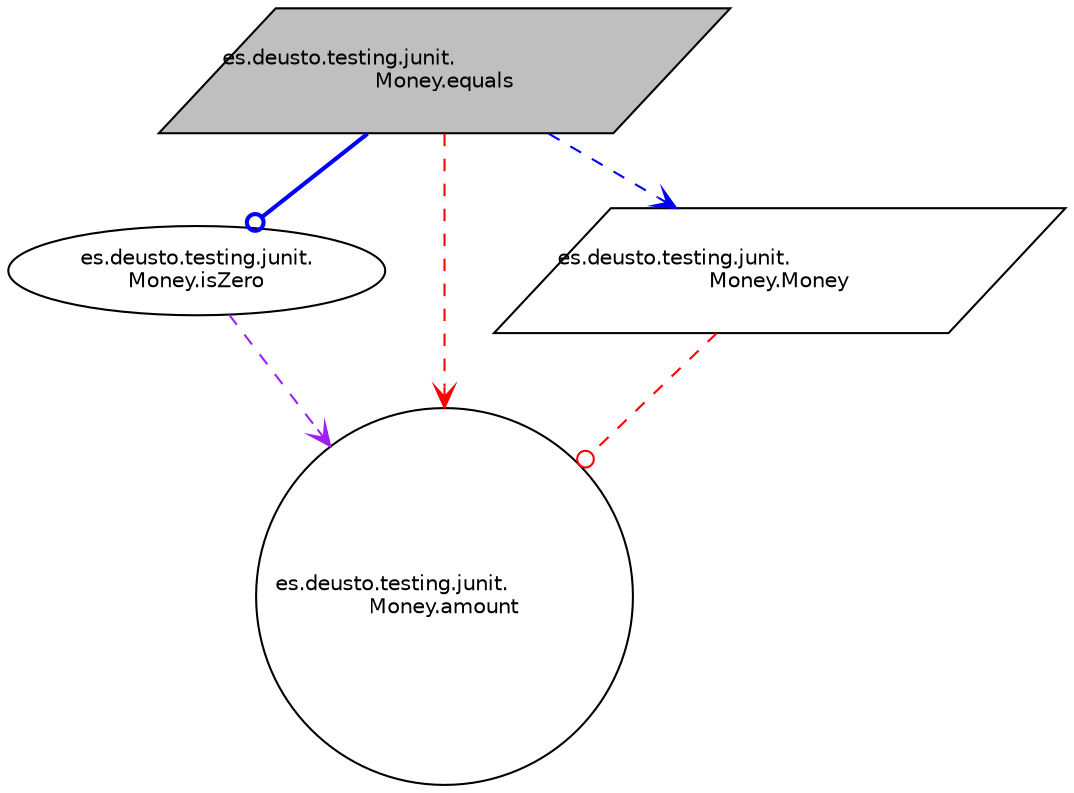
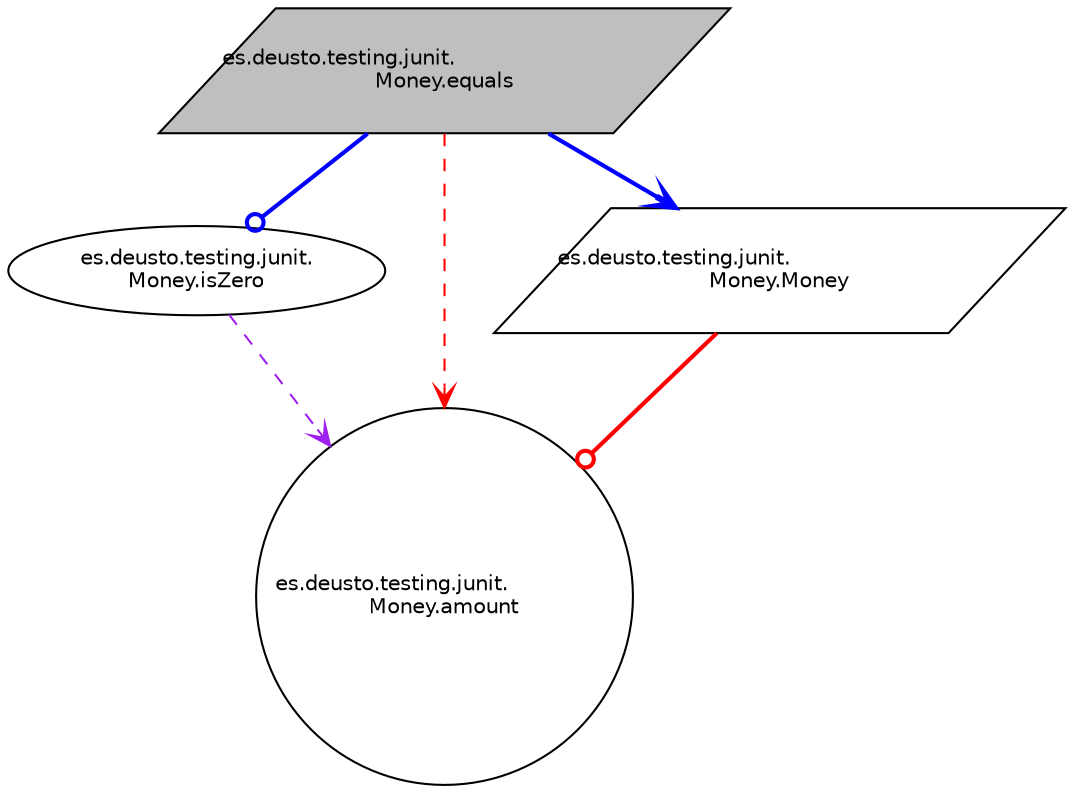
(603, 166) -> (603, 166)
(654, 393) -> (654, 393)
